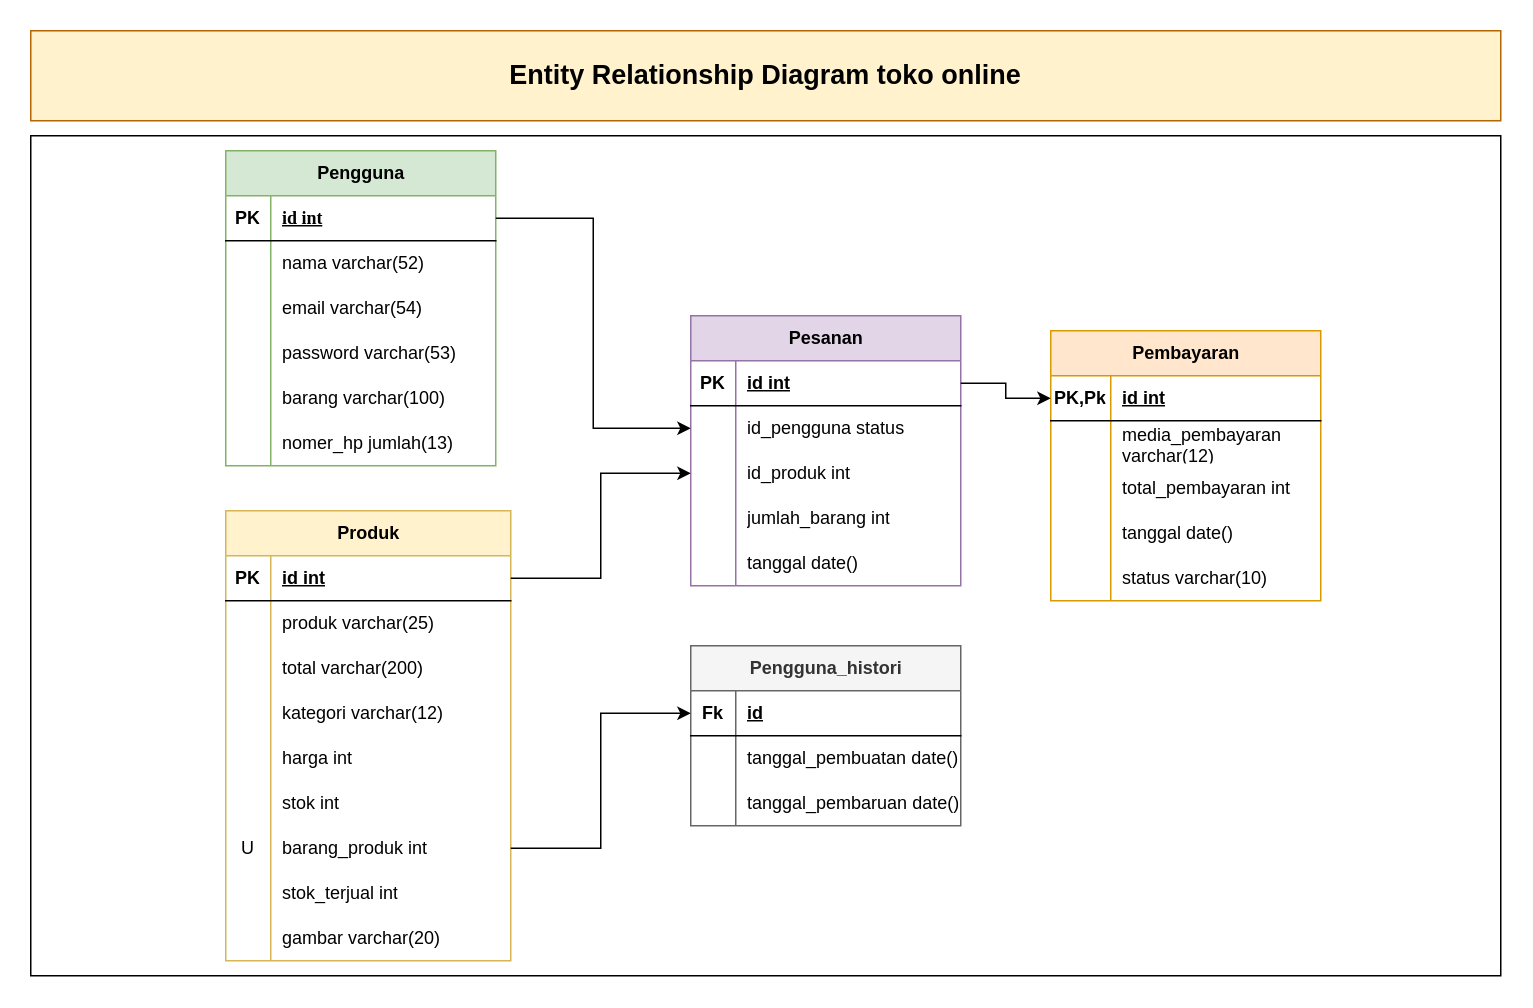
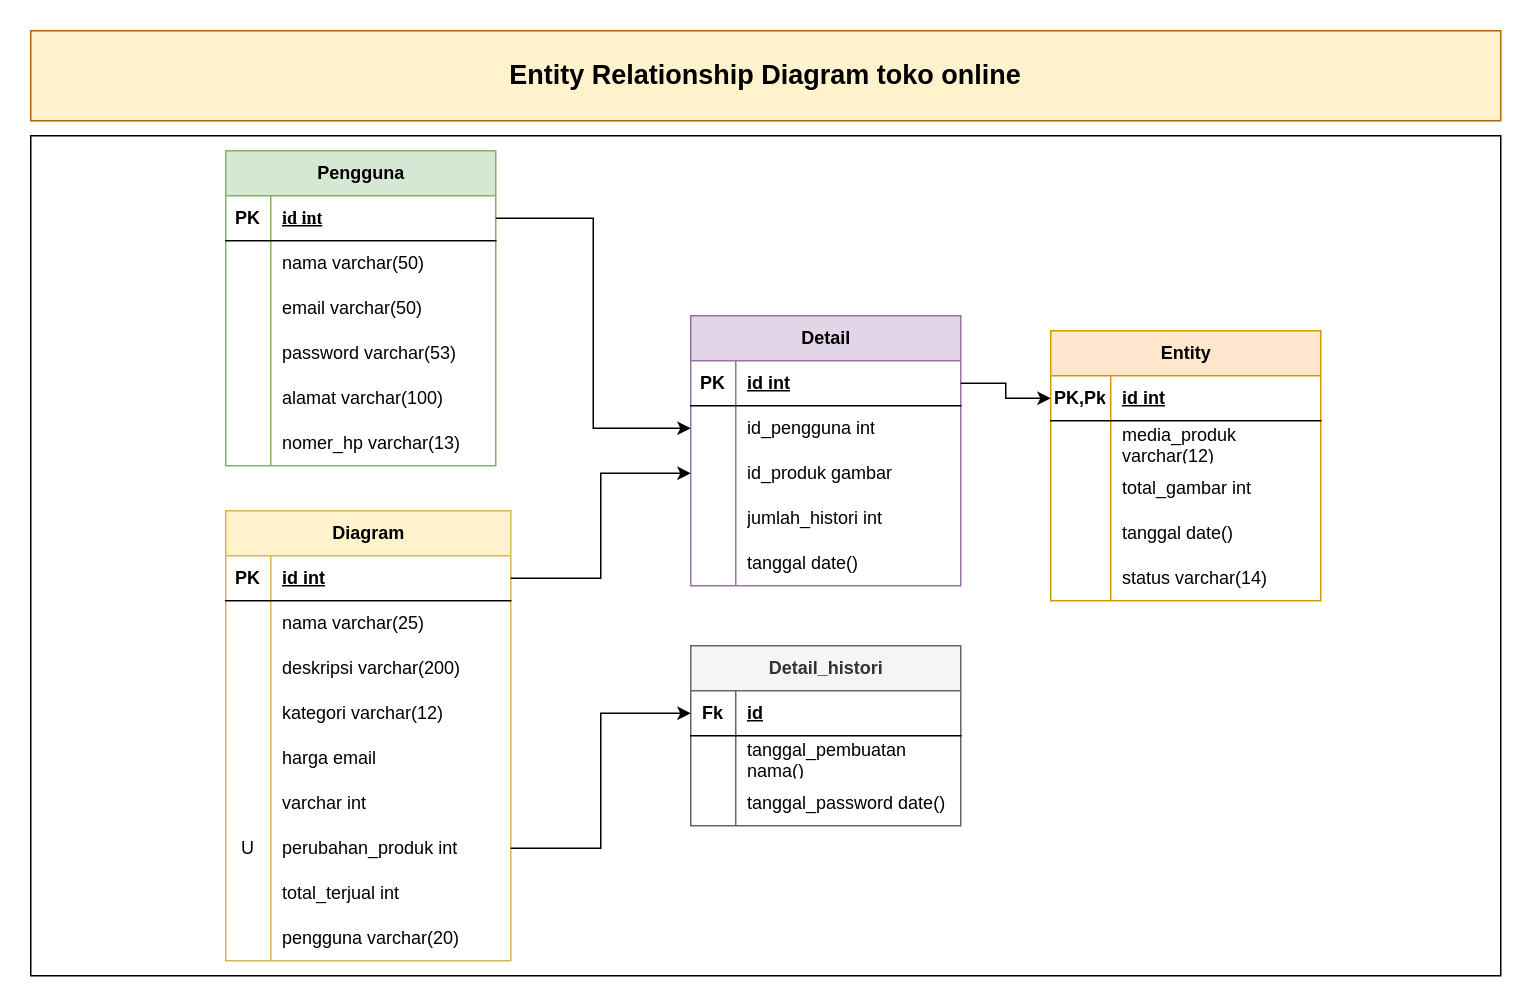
(361, 263) -> (361, 263)
(361, 308) -> (361, 308)
(827, 338) -> (827, 338)
(1187, 353) -> (1187, 353)
(376, 398) -> (374, 398)
(834, 428) -> (816, 428)
(374, 443) -> (381, 443)
(1222, 443) -> (1222, 443)
(806, 473) -> (824, 473)
(1217, 488) -> (1196, 488)
(826, 518) -> (827, 518)
(369, 533) -> (369, 533)
(1211, 578) -> (1211, 578)
(371, 623) -> (361, 623)
(369, 668) -> (387, 668)
(827, 668) -> (827, 668)
(323, 758) -> (331, 758)
(854, 758) -> (854, 758)
(318, 803) -> (334, 803)
(854, 803) -> (854, 803)
(364, 848) -> (379, 848)
(356, 893) -> (359, 893)
(371, 938) -> (381, 938)
